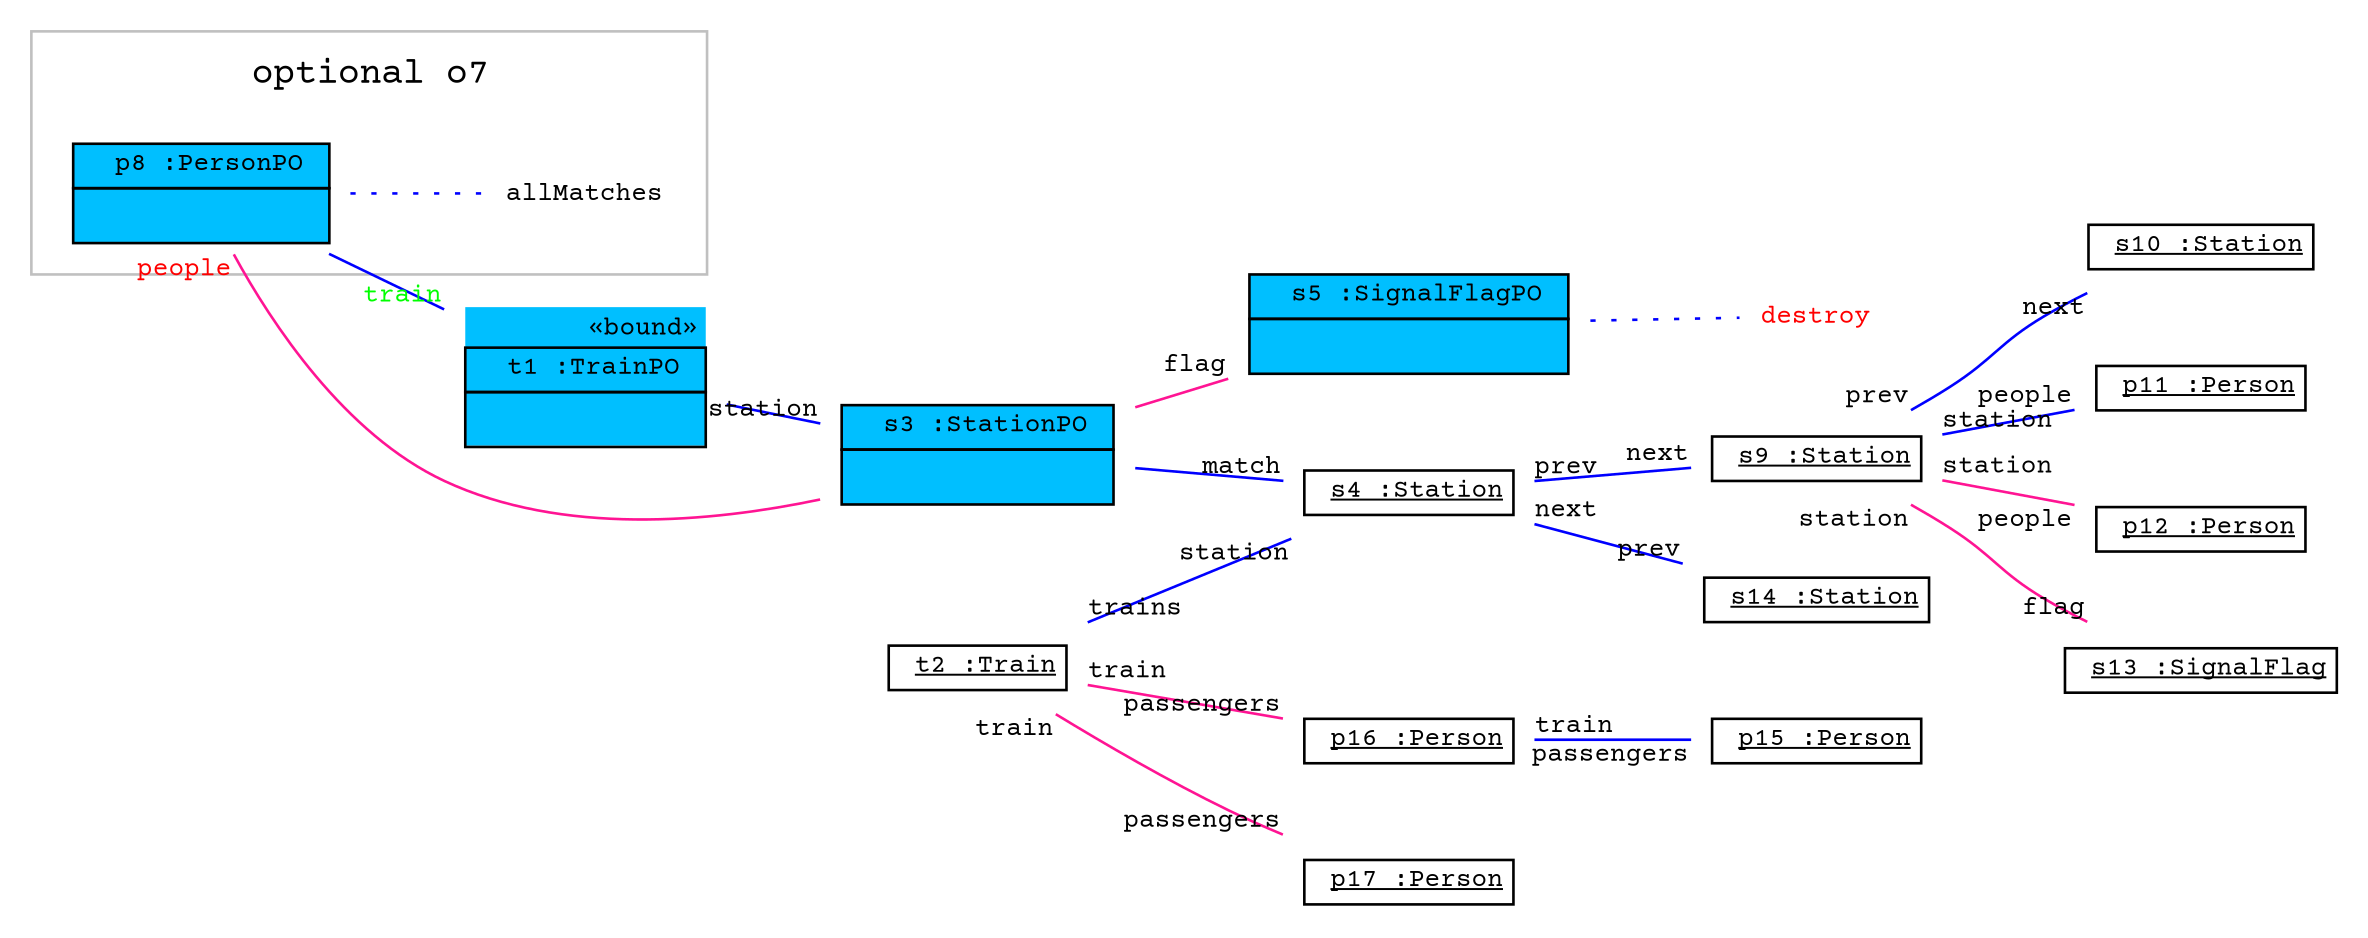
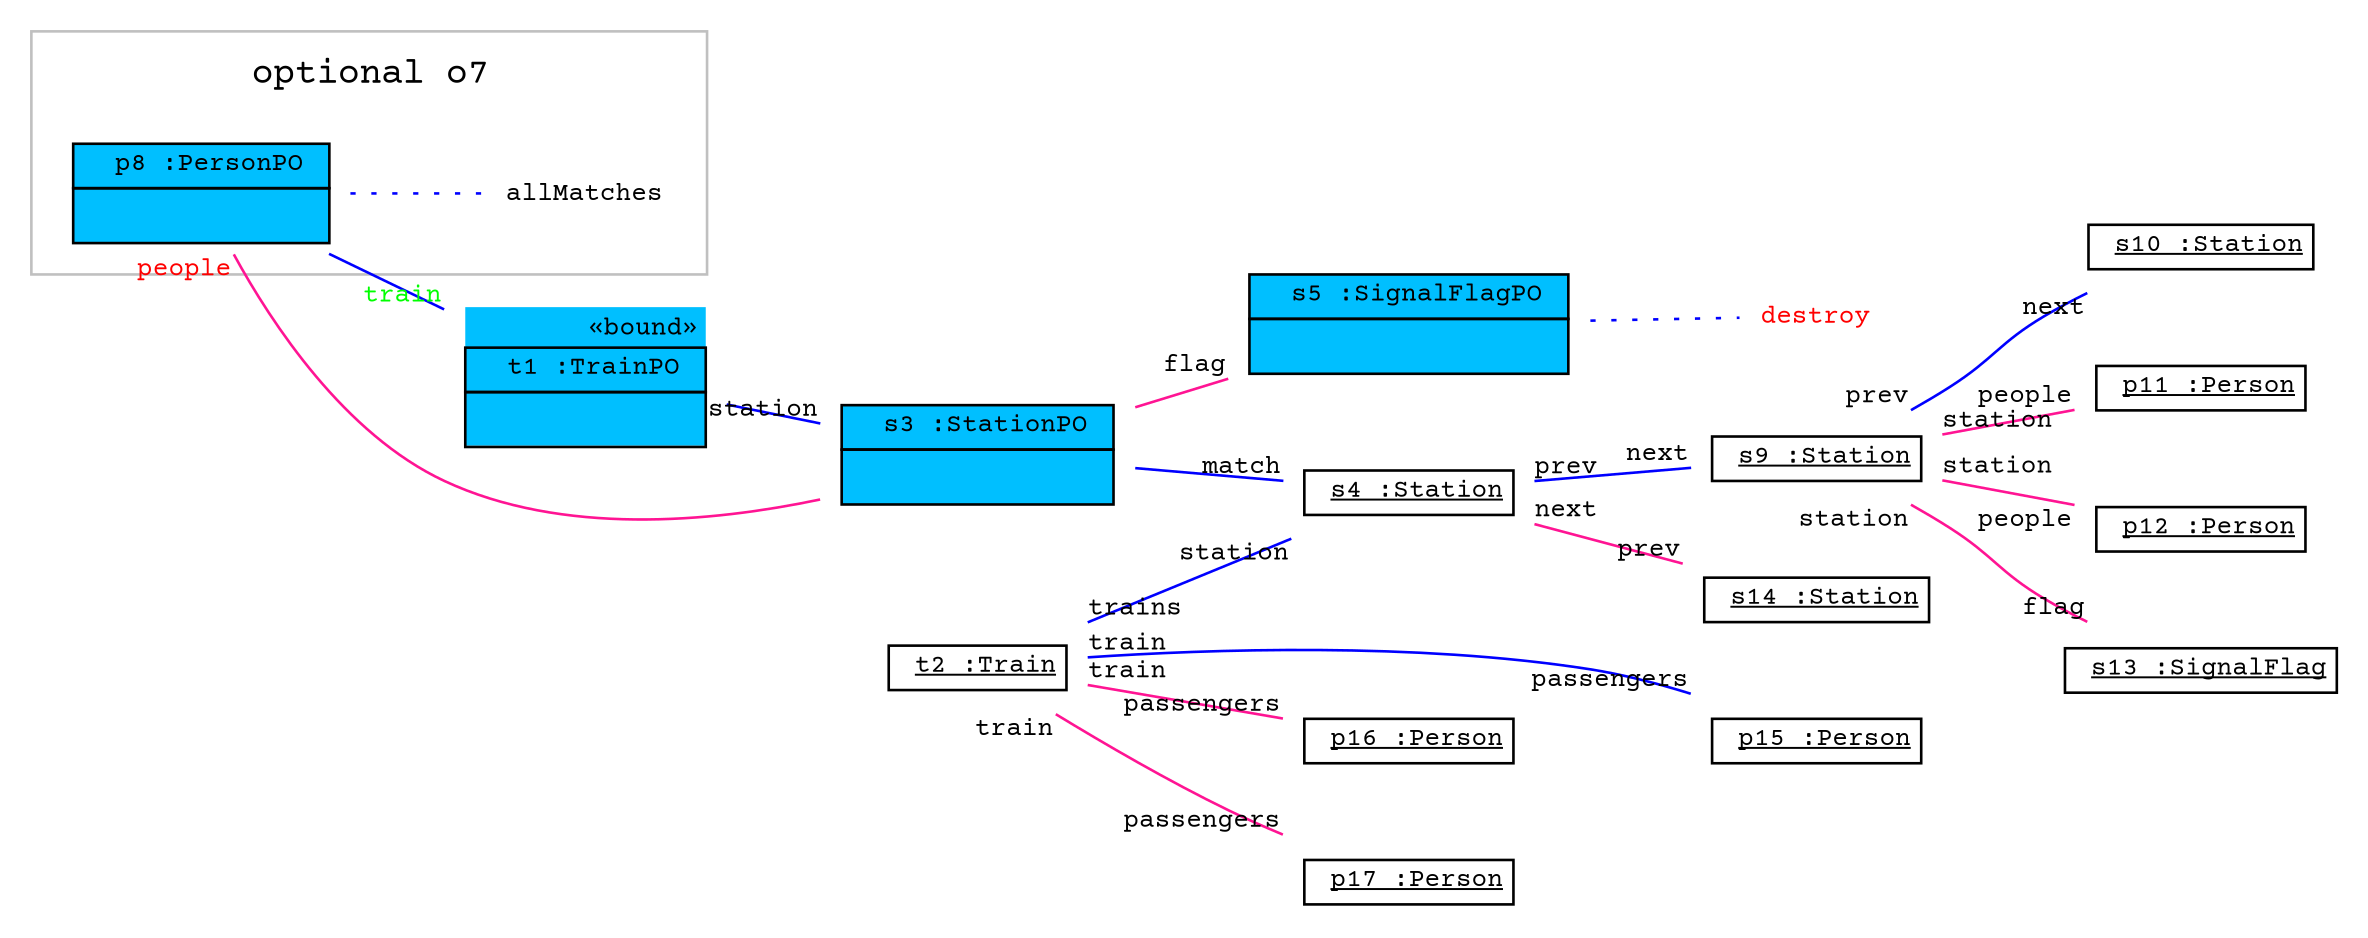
(2008, 422) -> (2008, 422)
(1609, 544) -> (1609, 544)
(1613, 740) -> (1391, 652)
